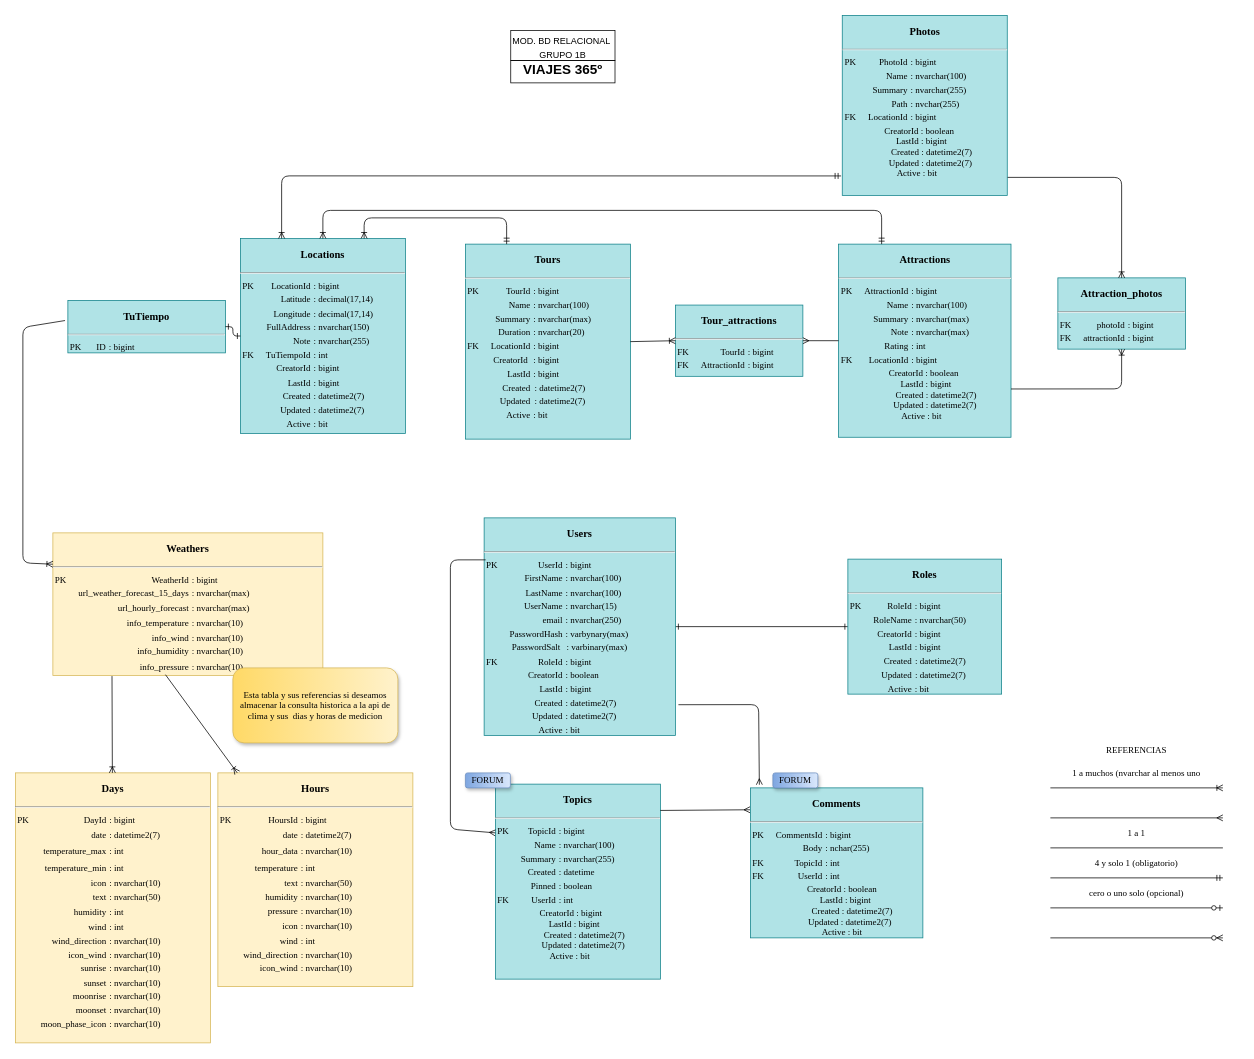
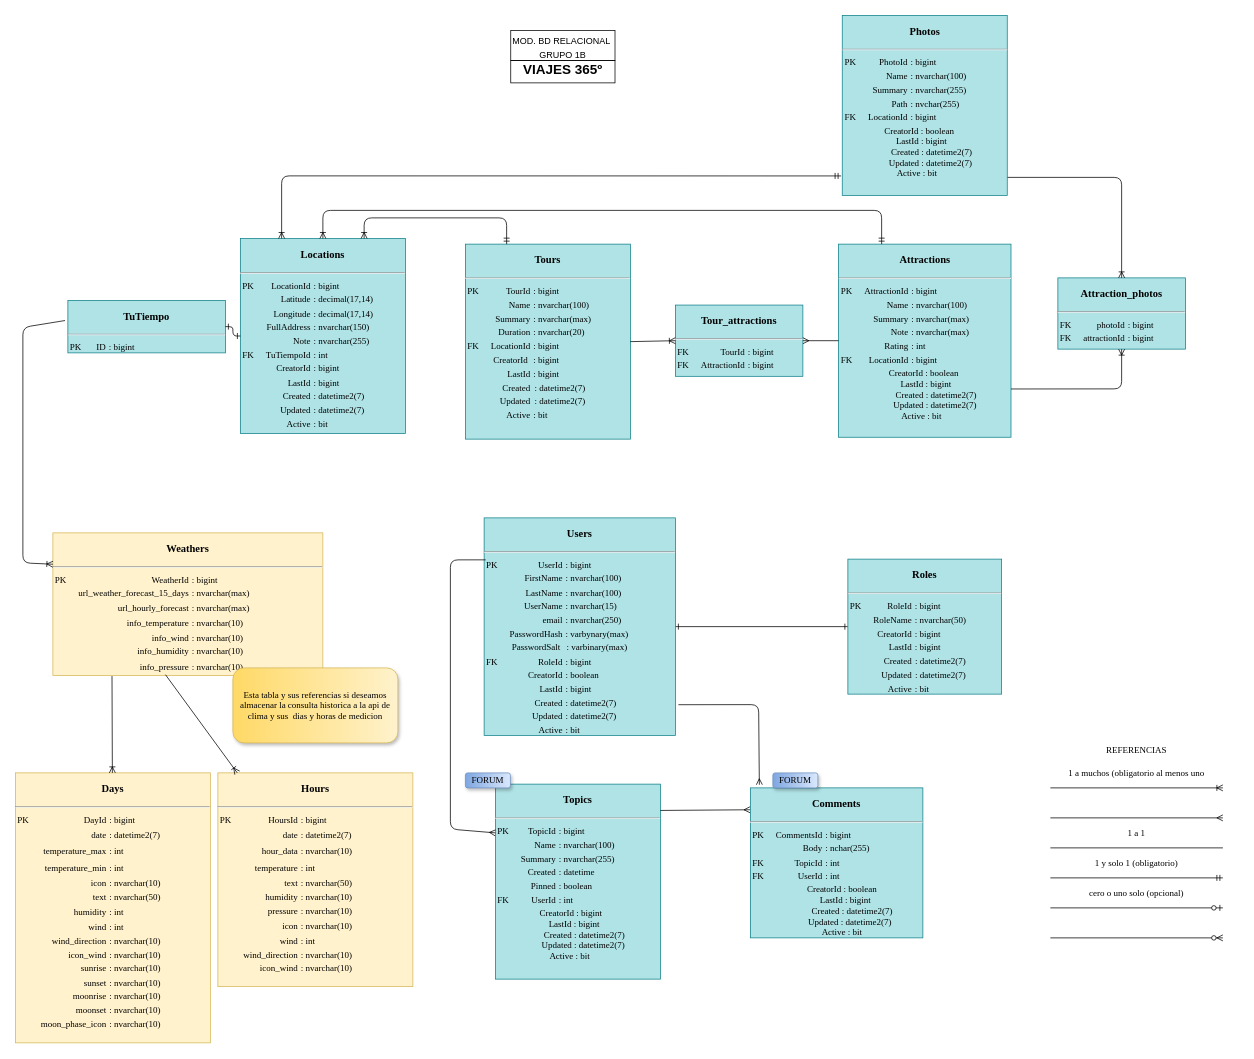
(1137, 773) -> (1137, 773)
(1137, 863) -> (1137, 863)
